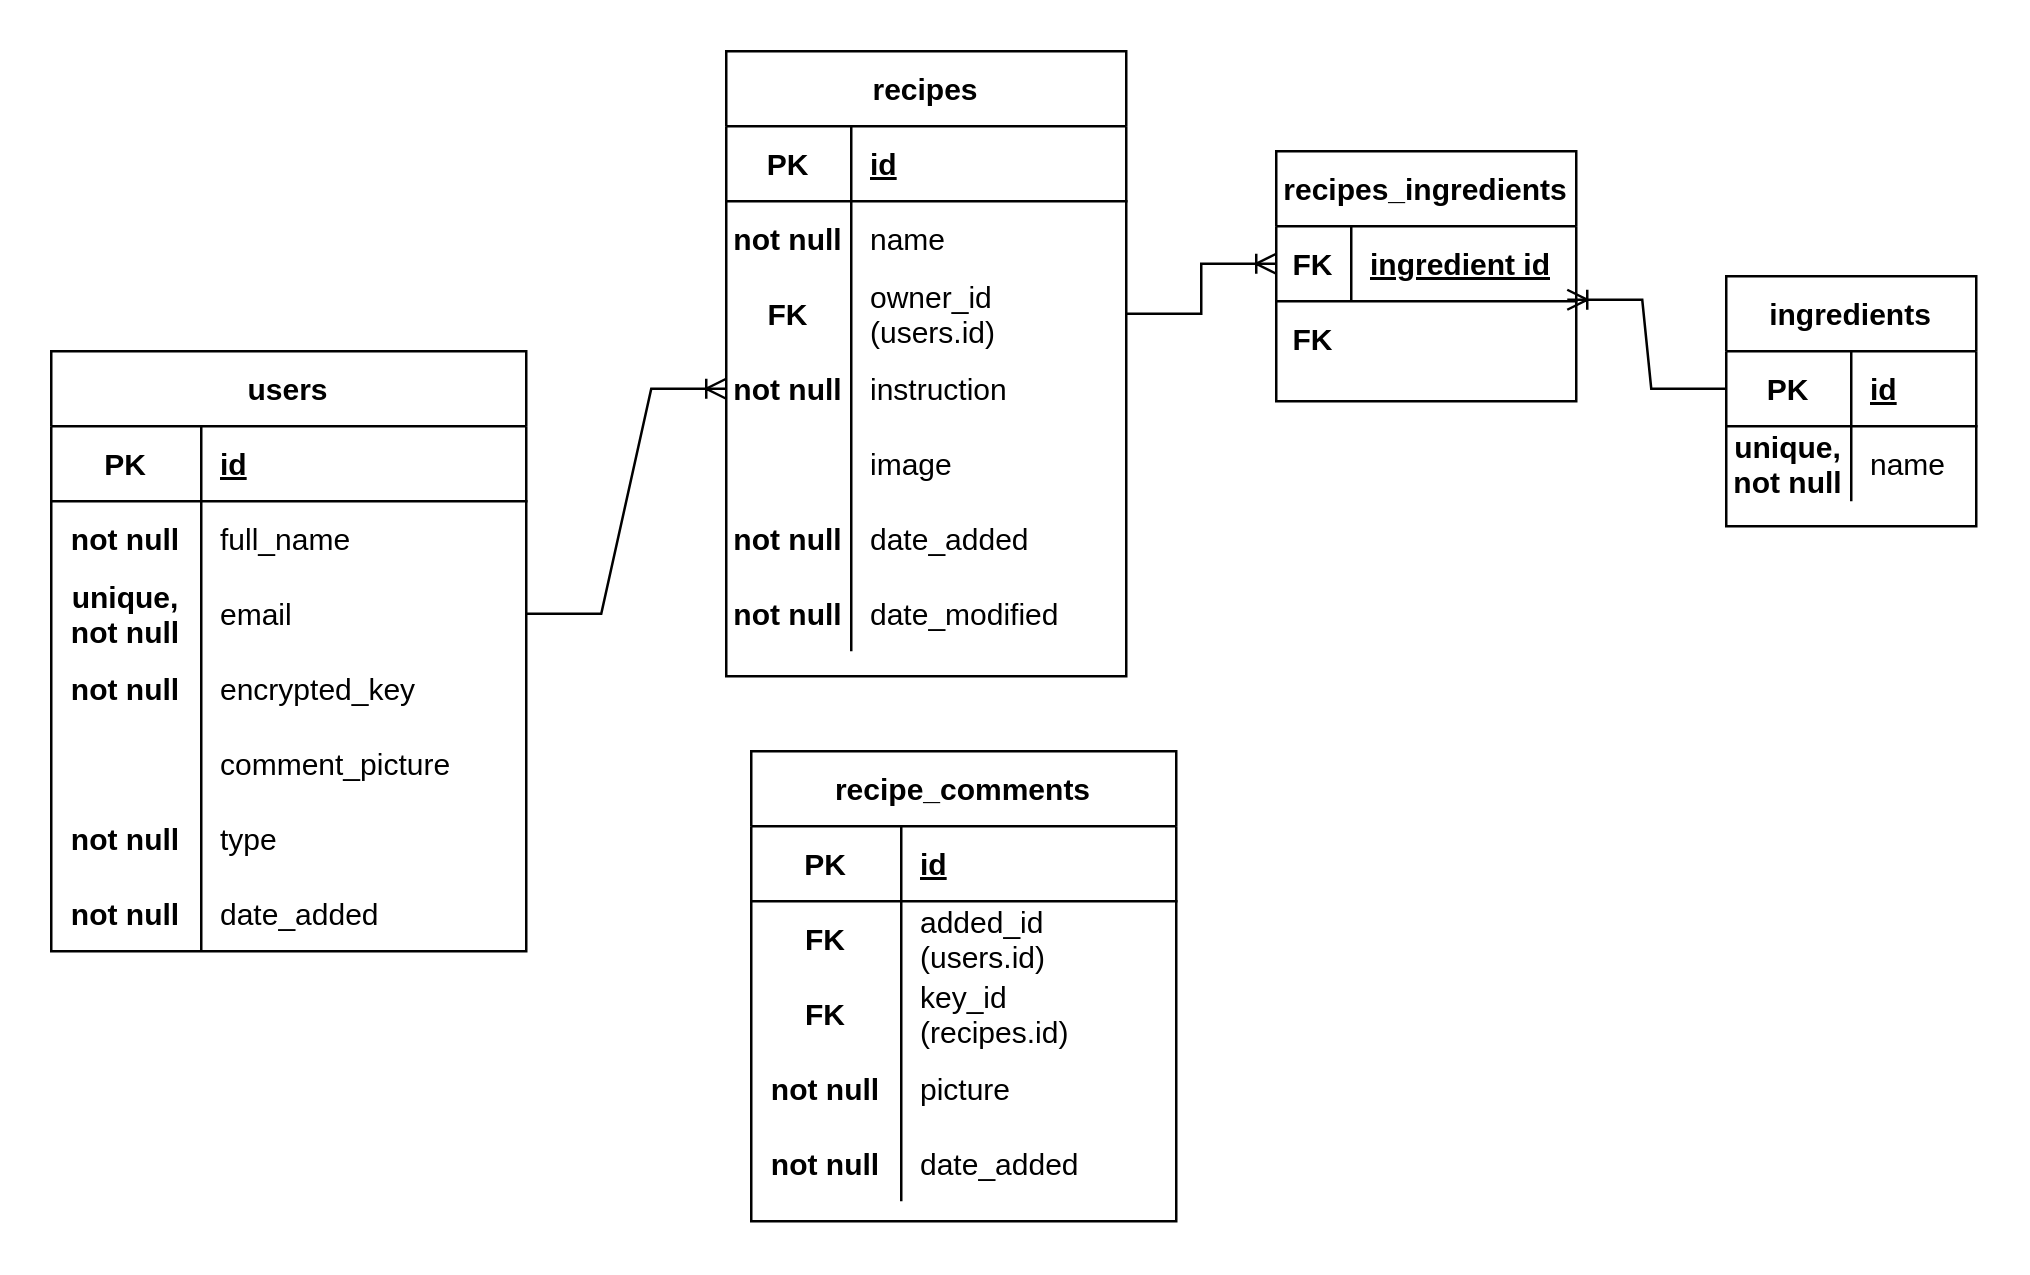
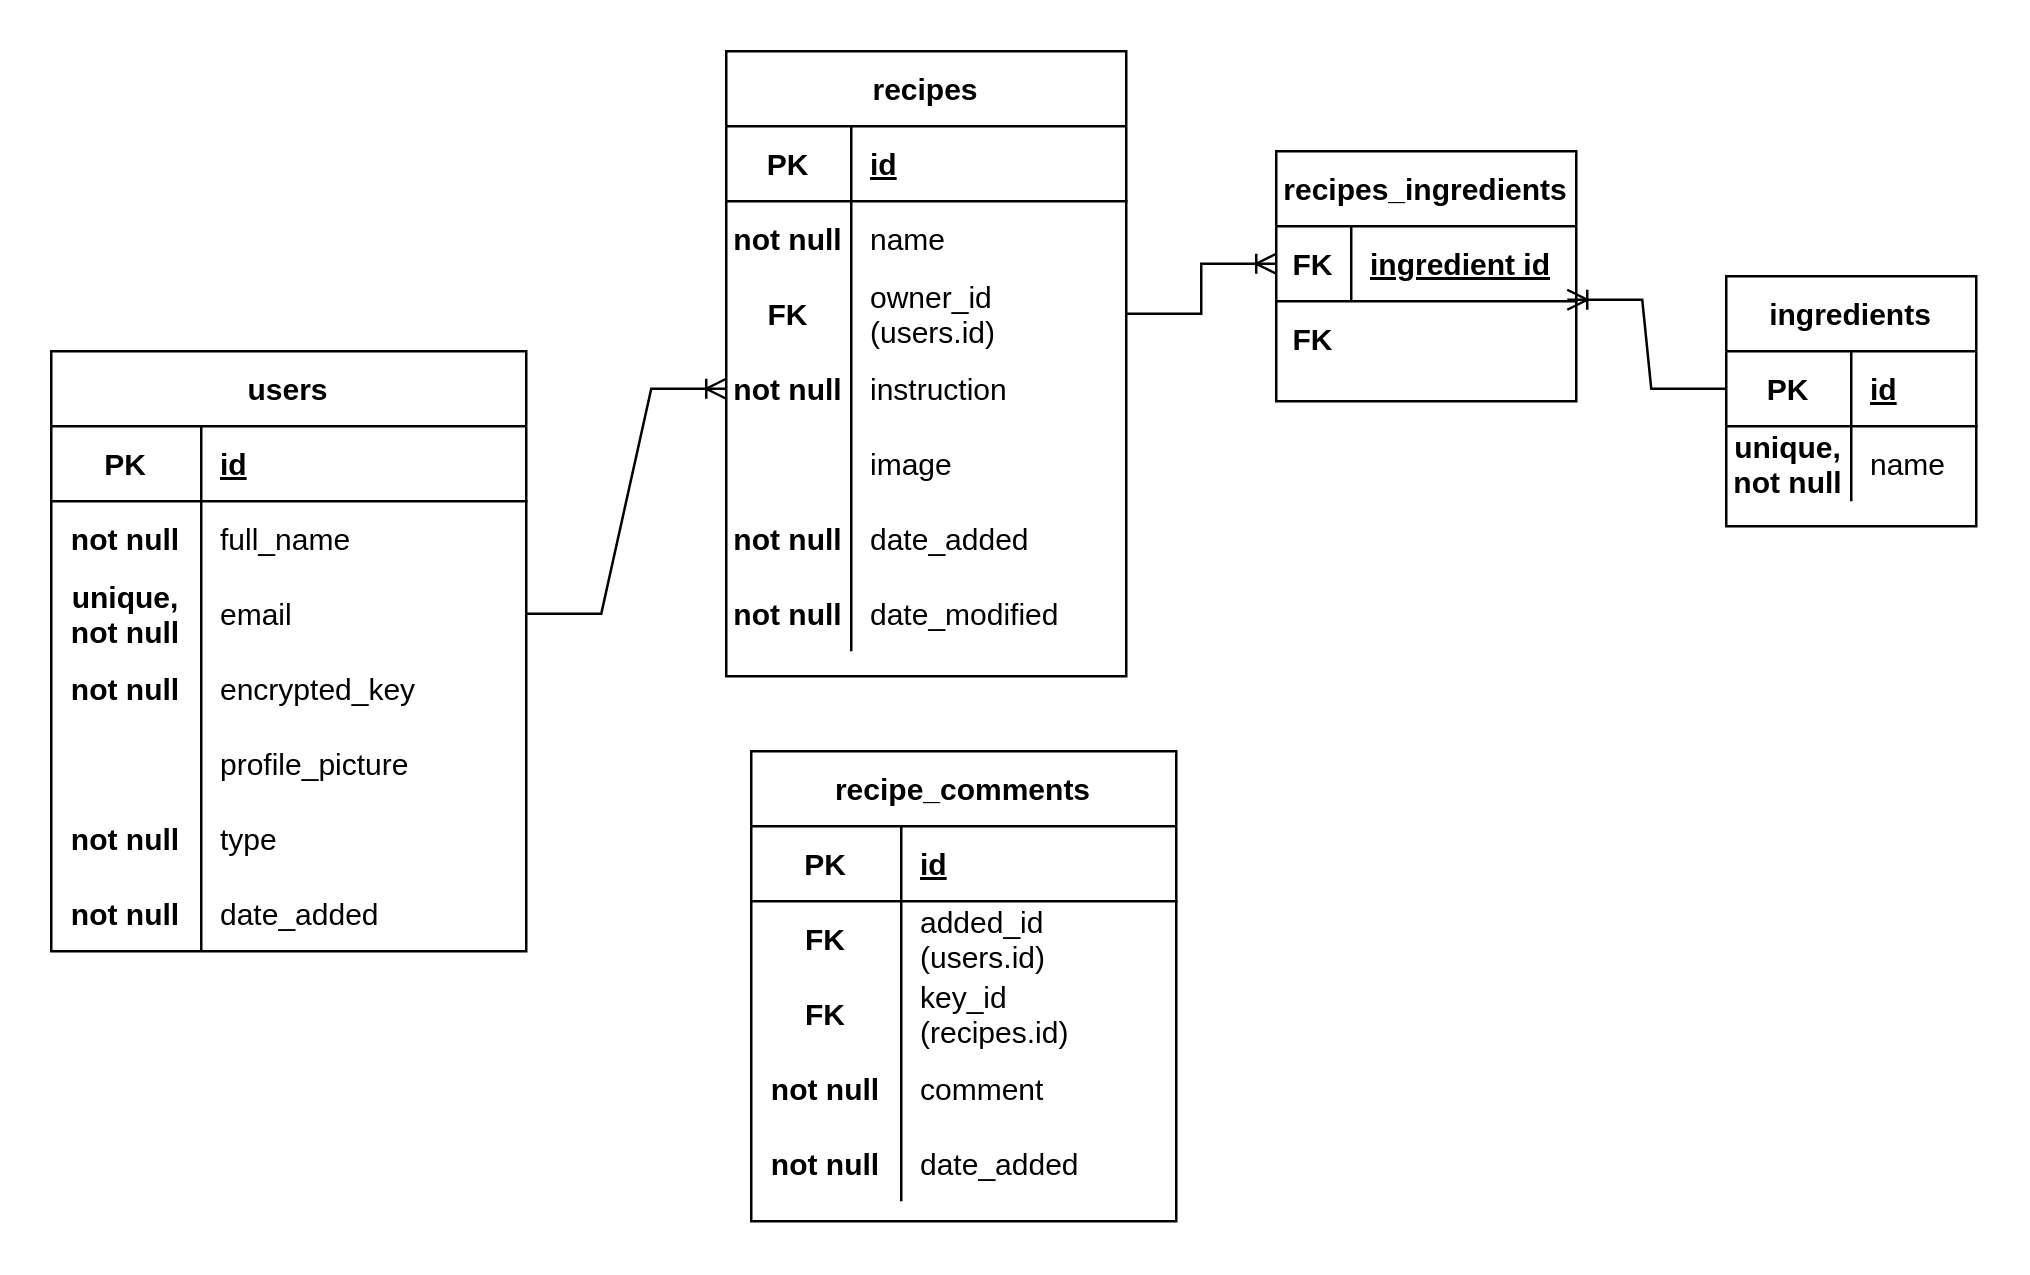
(342, 765) -> (334, 765)
(975, 1090) -> (979, 1090)
